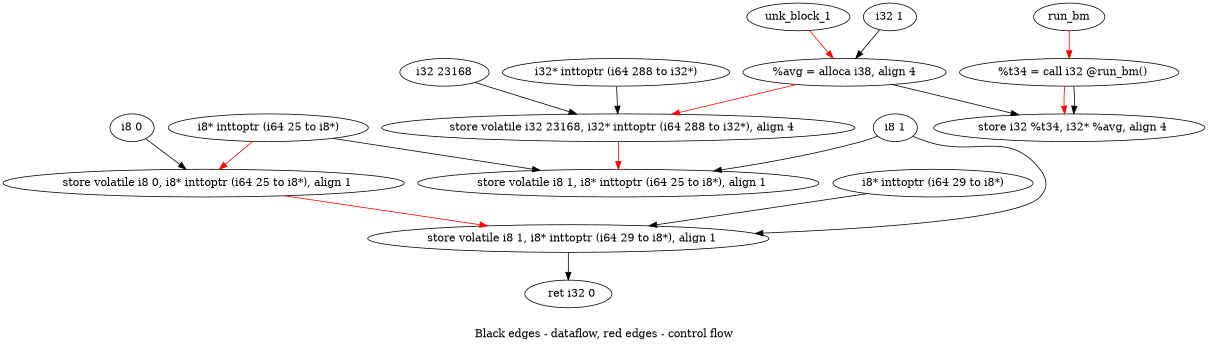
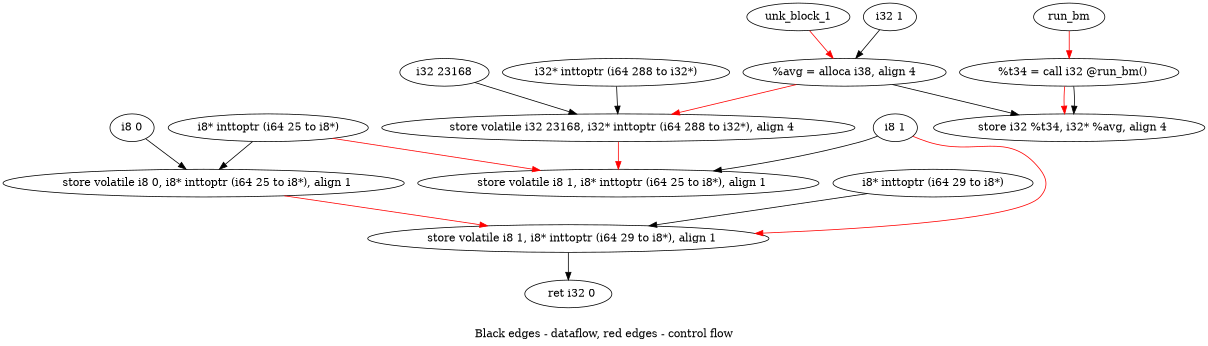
(239, 153) -> (239, 153)
(432, 154) -> (432, 154)
(986, 214) -> (986, 214)
